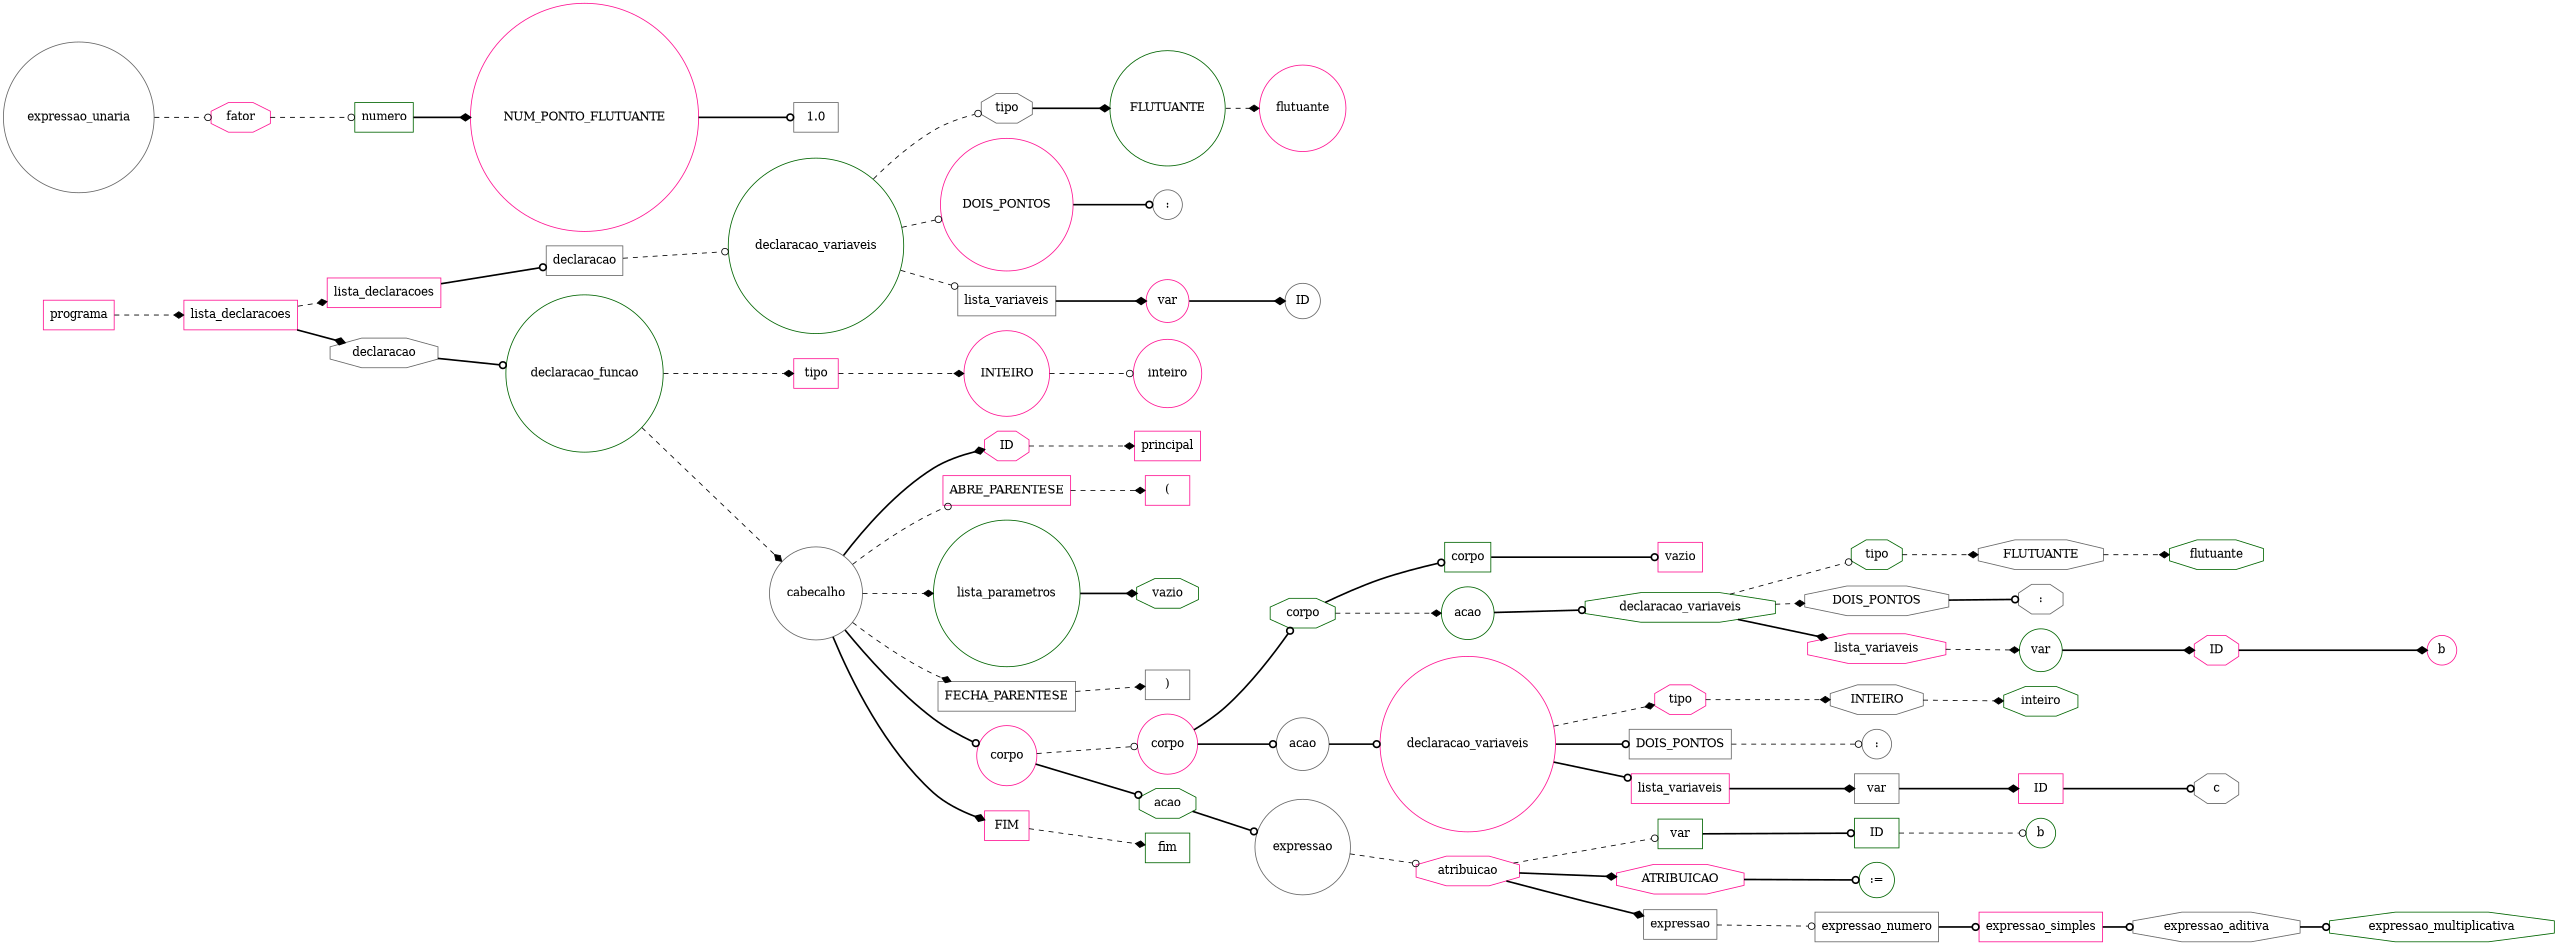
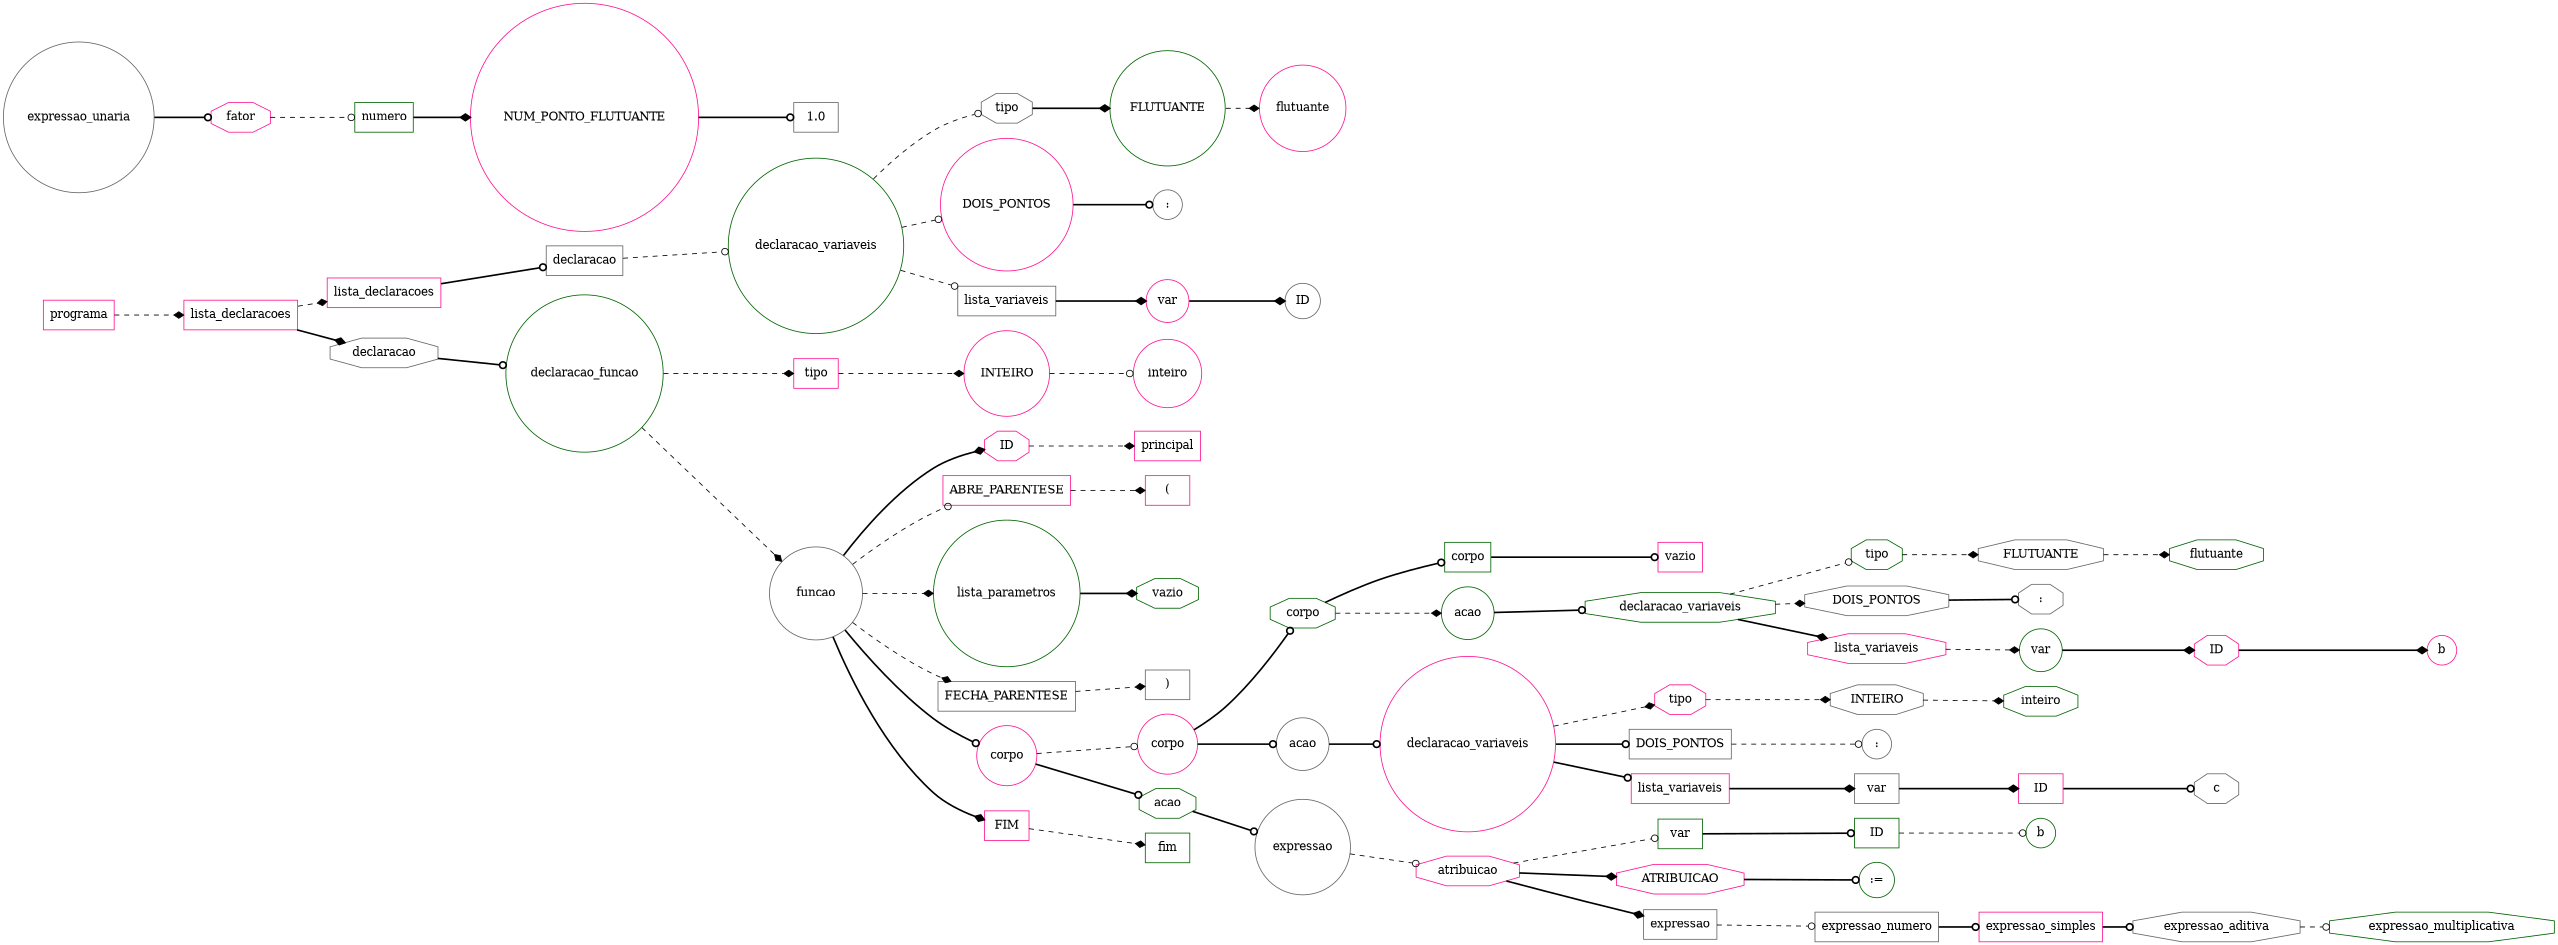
(180, 117) -> (180, 117)
(816, 593) -> (816, 593)
(2311, 927) -> (2311, 927)
